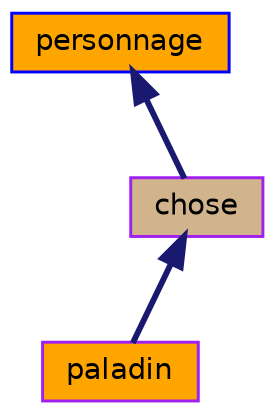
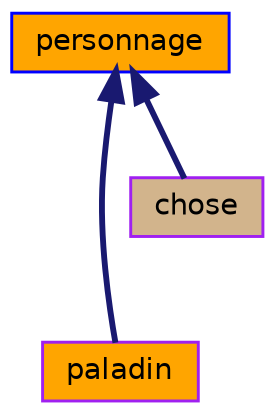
(152, 303) -> (102, 222)
